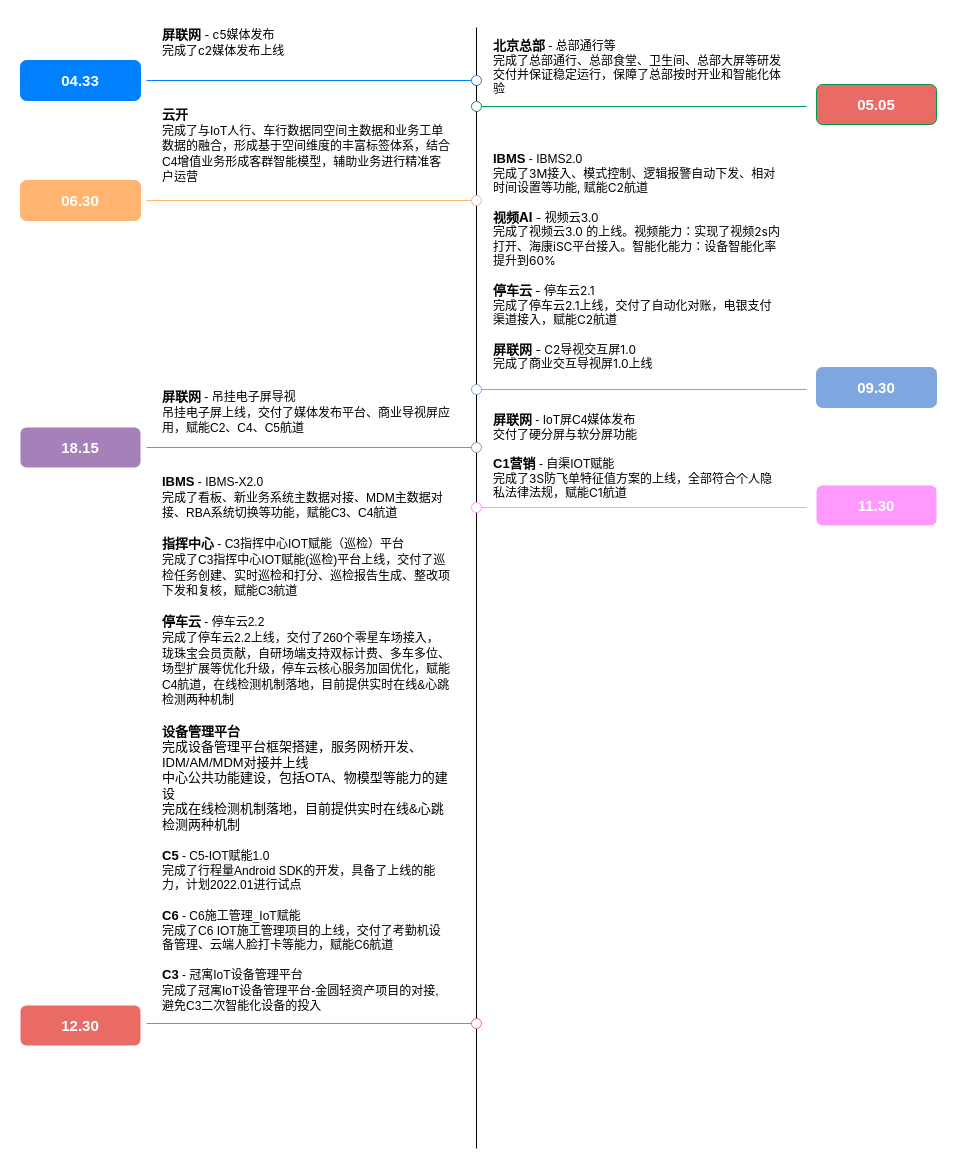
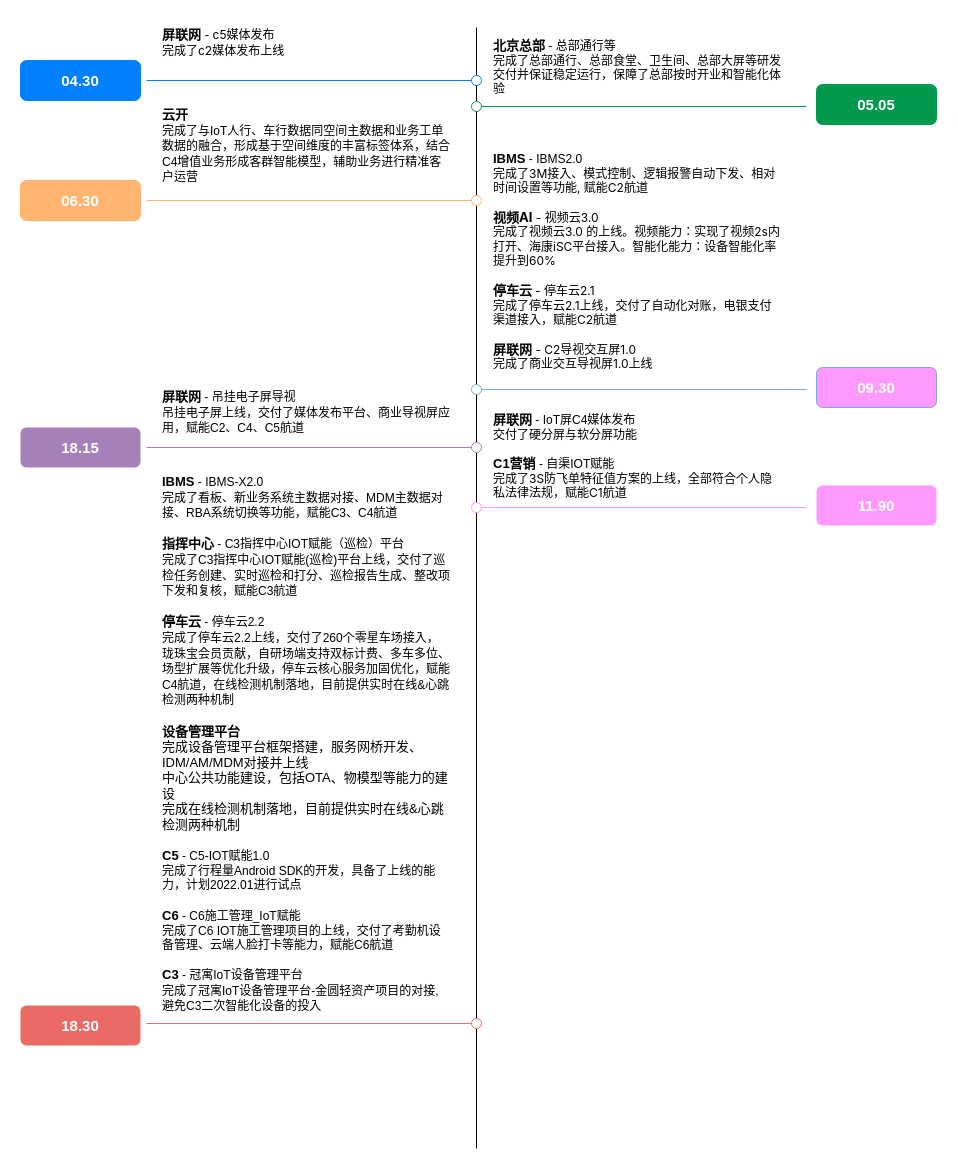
(81, 81) -> (81, 81)
(877, 105) -> (877, 105)
(877, 388) -> (877, 388)
(877, 506) -> (877, 506)
(81, 1026) -> (81, 1026)
